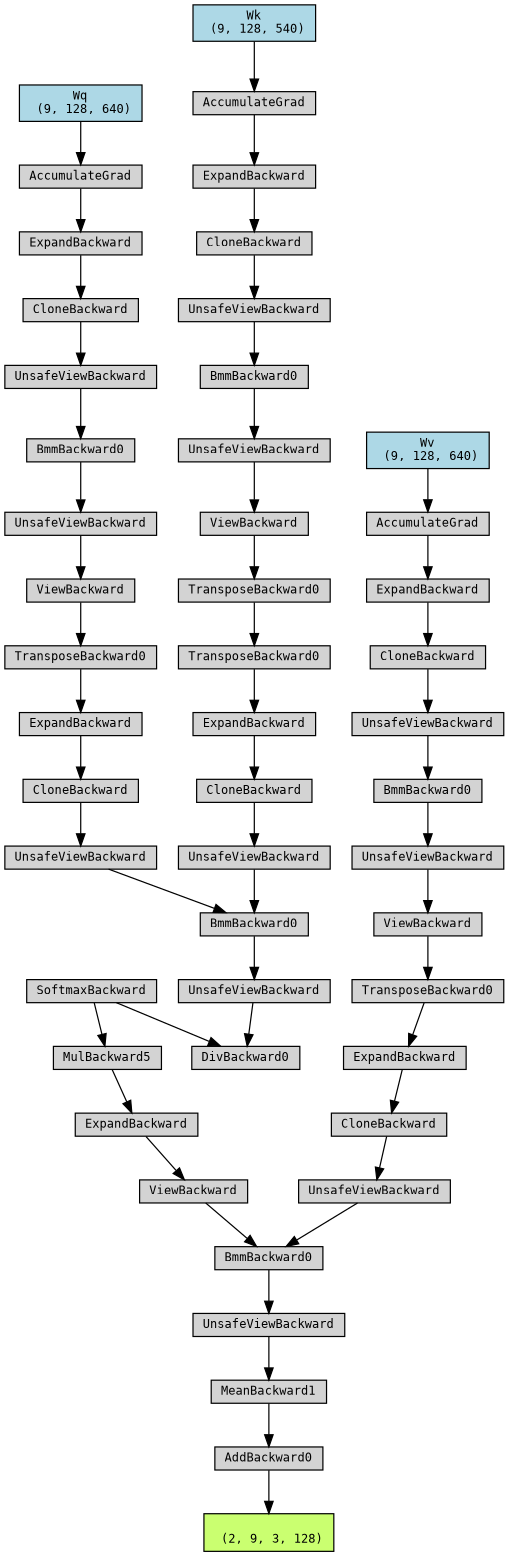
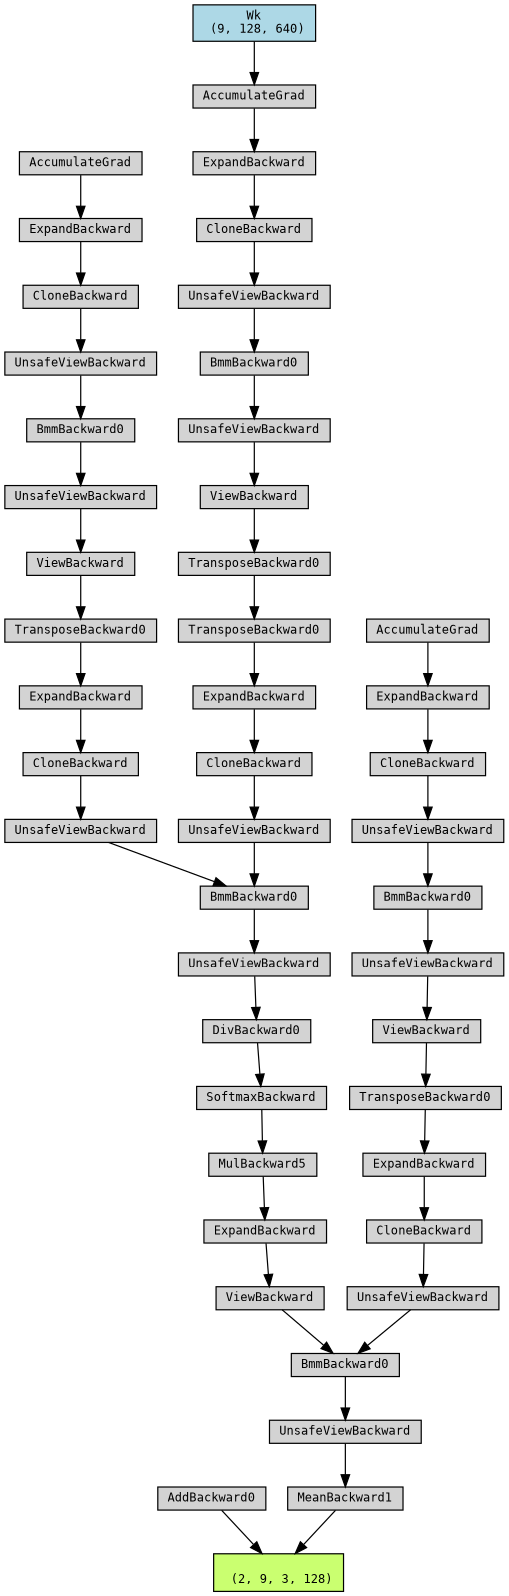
(254, 23) -> (254, 23)
(81, 103) -> none
(428, 450) -> none
(163, 1022) -> (259, 1059)
(269, 1419) -> (320, 1527)
